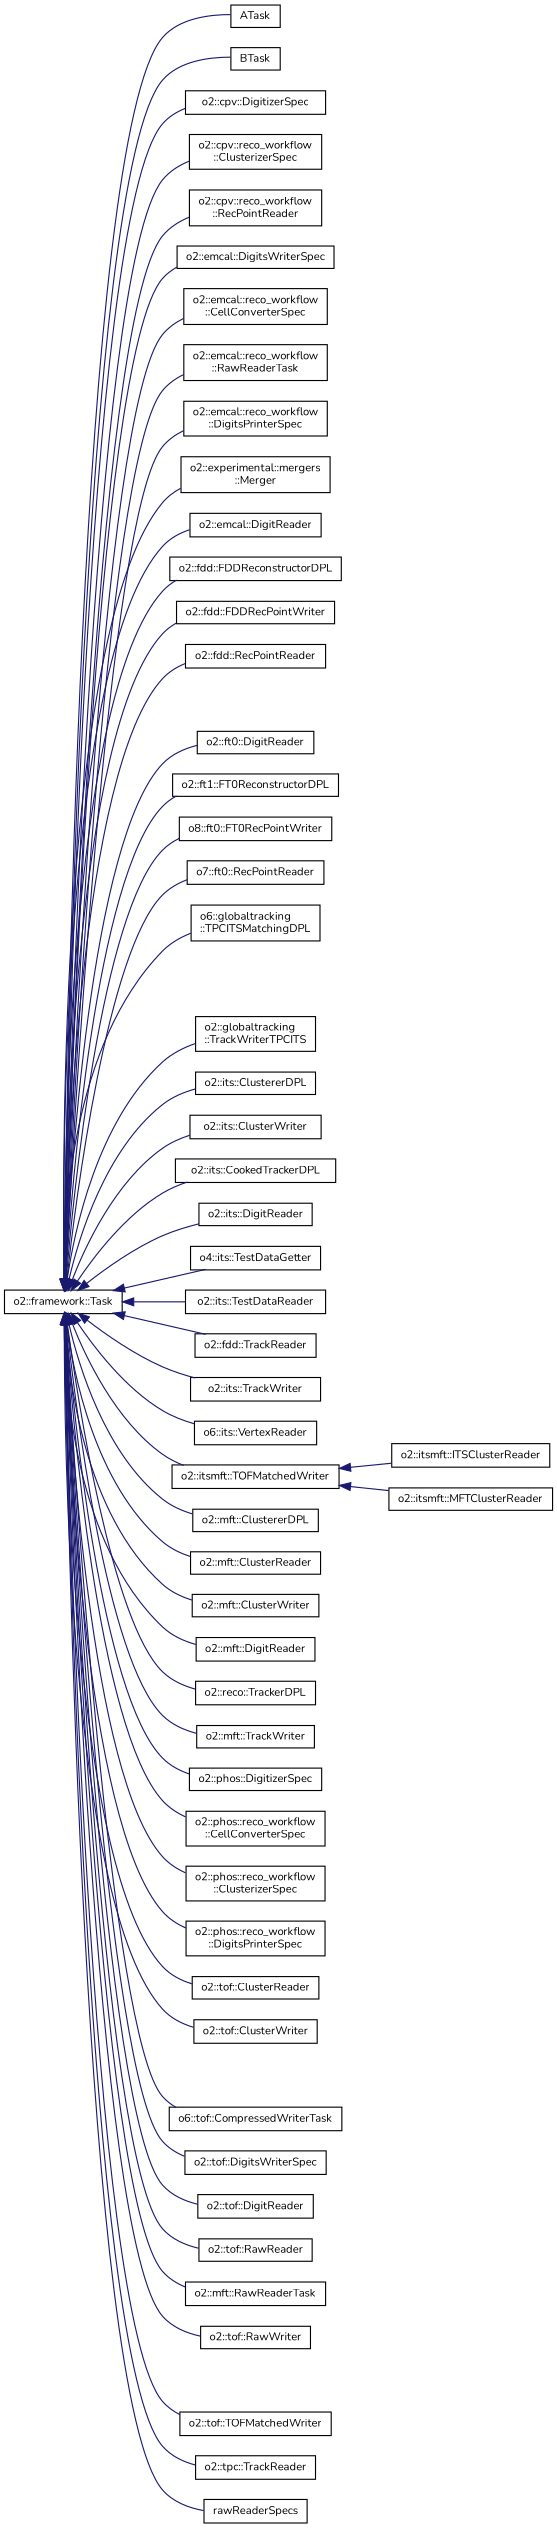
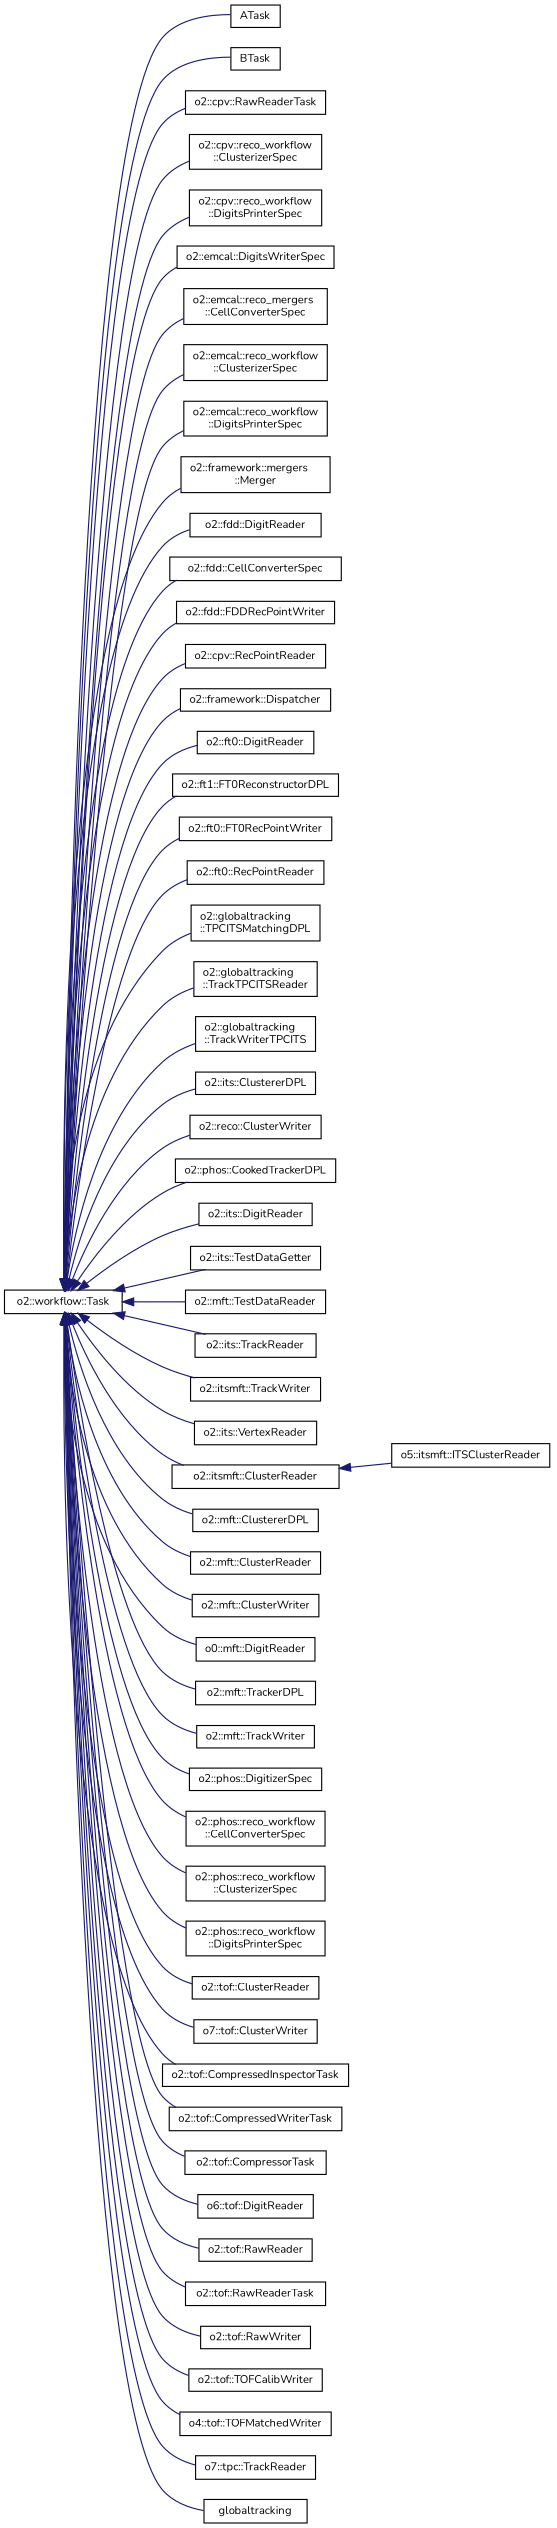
(256, 103) -> (256, 103)
(256, 208) -> (256, 208)
(256, 307) -> (256, 307)
(256, 363) -> (256, 363)
(256, 475) -> (256, 475)
(256, 525) -> (256, 525)
(256, 569) -> (256, 569)
(256, 656) -> (256, 656)
none -> (256, 700)
(256, 829) -> (256, 829)
(256, 873) -> (256, 873)
(256, 923) -> (256, 923)
none -> (256, 979)
(256, 1127) -> (256, 1127)
(256, 1171) -> (256, 1171)
(256, 1258) -> (256, 1258)
(63, 1302) -> (63, 1302)
(256, 1302) -> (256, 1302)
(256, 1346) -> (256, 1346)
(256, 1389) -> (256, 1389)
(256, 1433) -> (256, 1433)
(471, 1455) -> (471, 1455)
(256, 1477) -> (256, 1477)
(471, 1499) -> none
(256, 1649) -> (256, 1649)
(256, 1693) -> (256, 1693)
(256, 2032) -> (256, 2032)
none -> (256, 2075)
(256, 2119) -> (256, 2119)
(256, 2163) -> (256, 2163)
(256, 2206) -> (256, 2206)
(256, 2294) -> (256, 2294)
none -> (256, 2380)
(256, 2424) -> (256, 2424)
(256, 2468) -> (256, 2468)
(256, 2511) -> (256, 2511)
